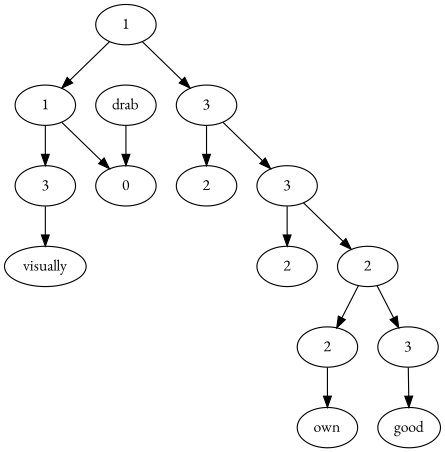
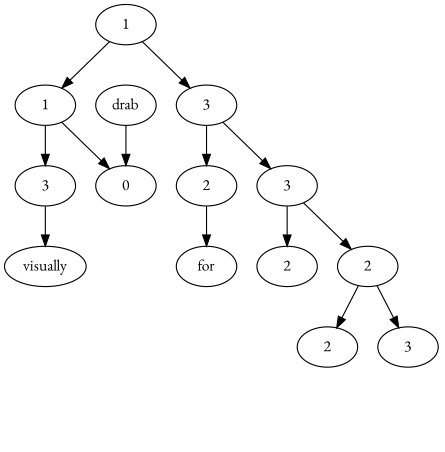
none -> (207, 266)
(327, 428) -> none
(409, 428) -> none
